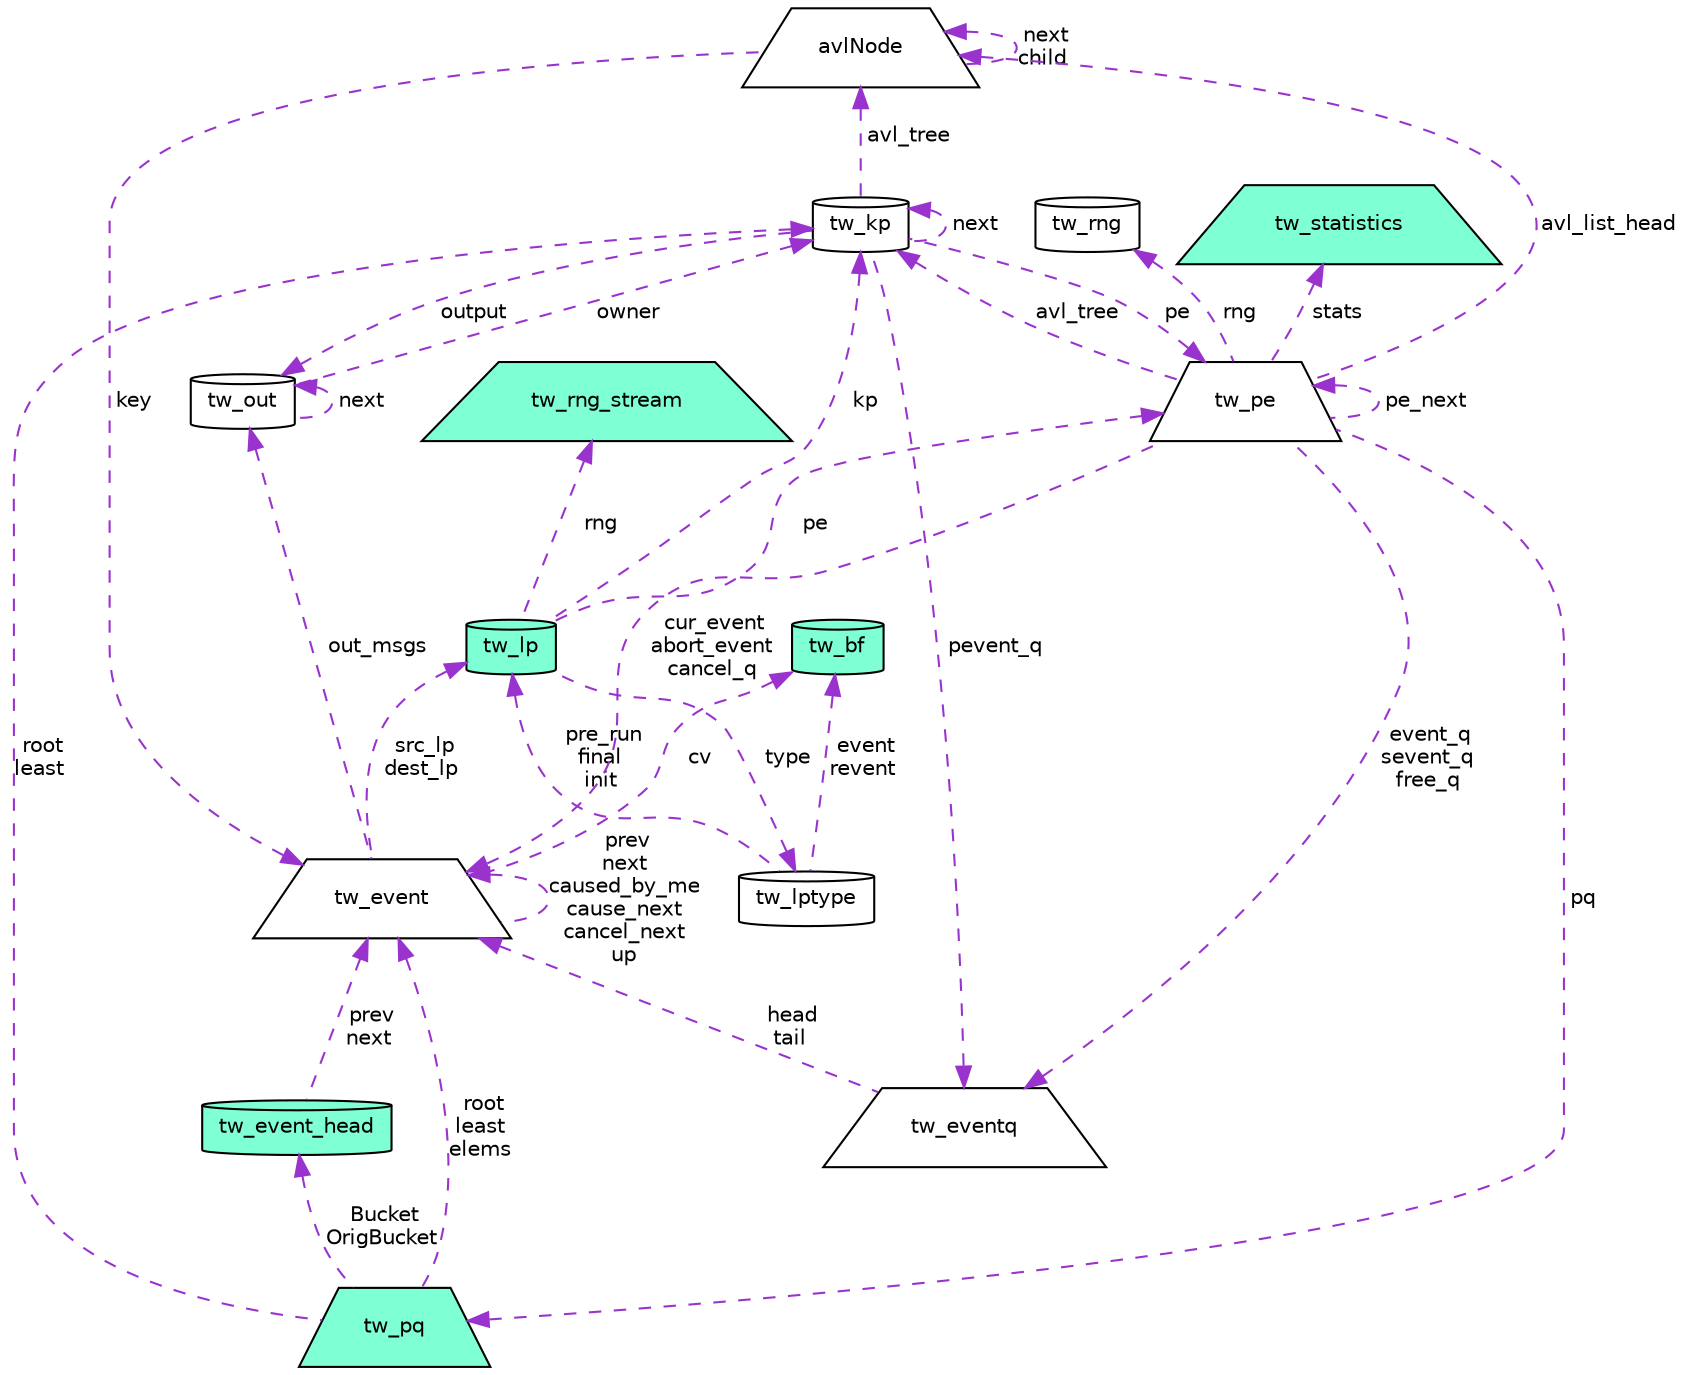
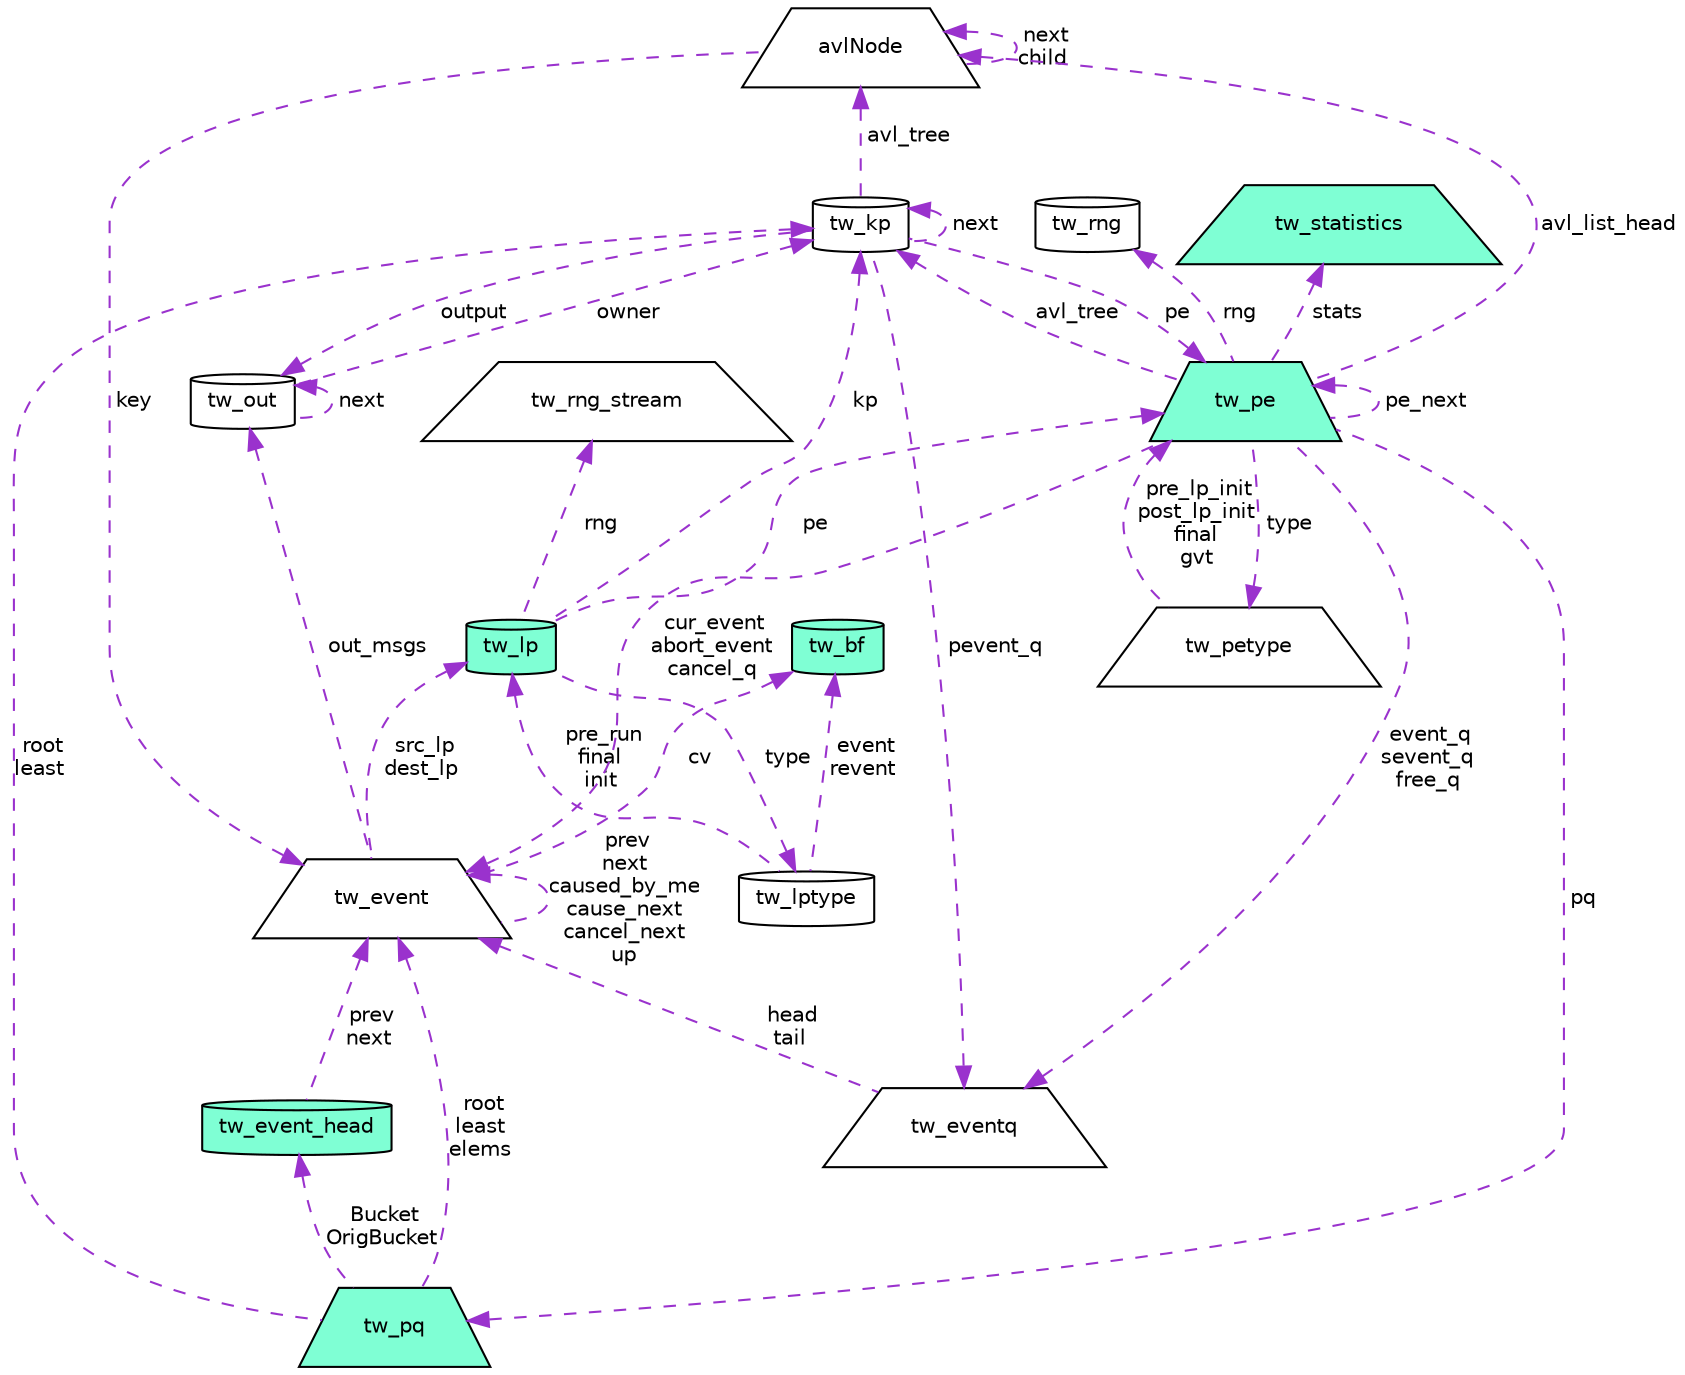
(607, 402) -> (607, 402)
(1246, 402) -> (1246, 402)
none -> (1239, 647)
